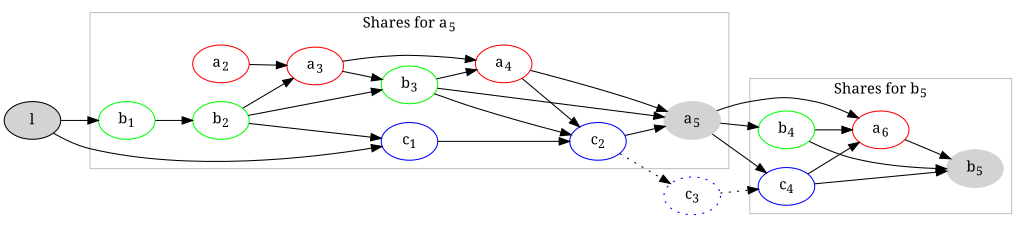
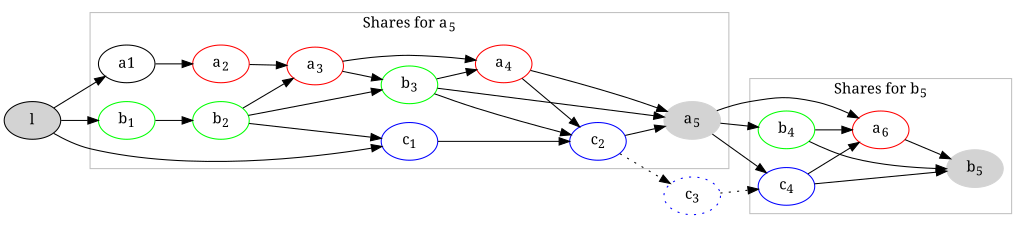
none -> (127, 64)
